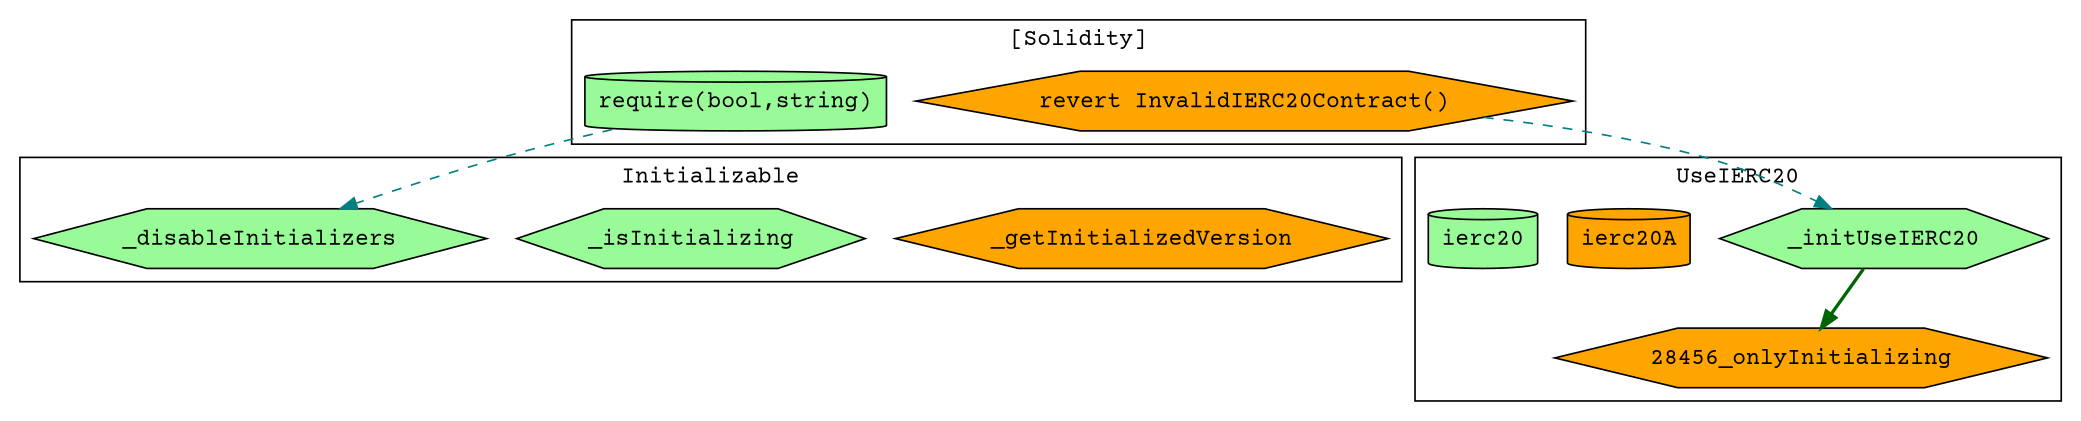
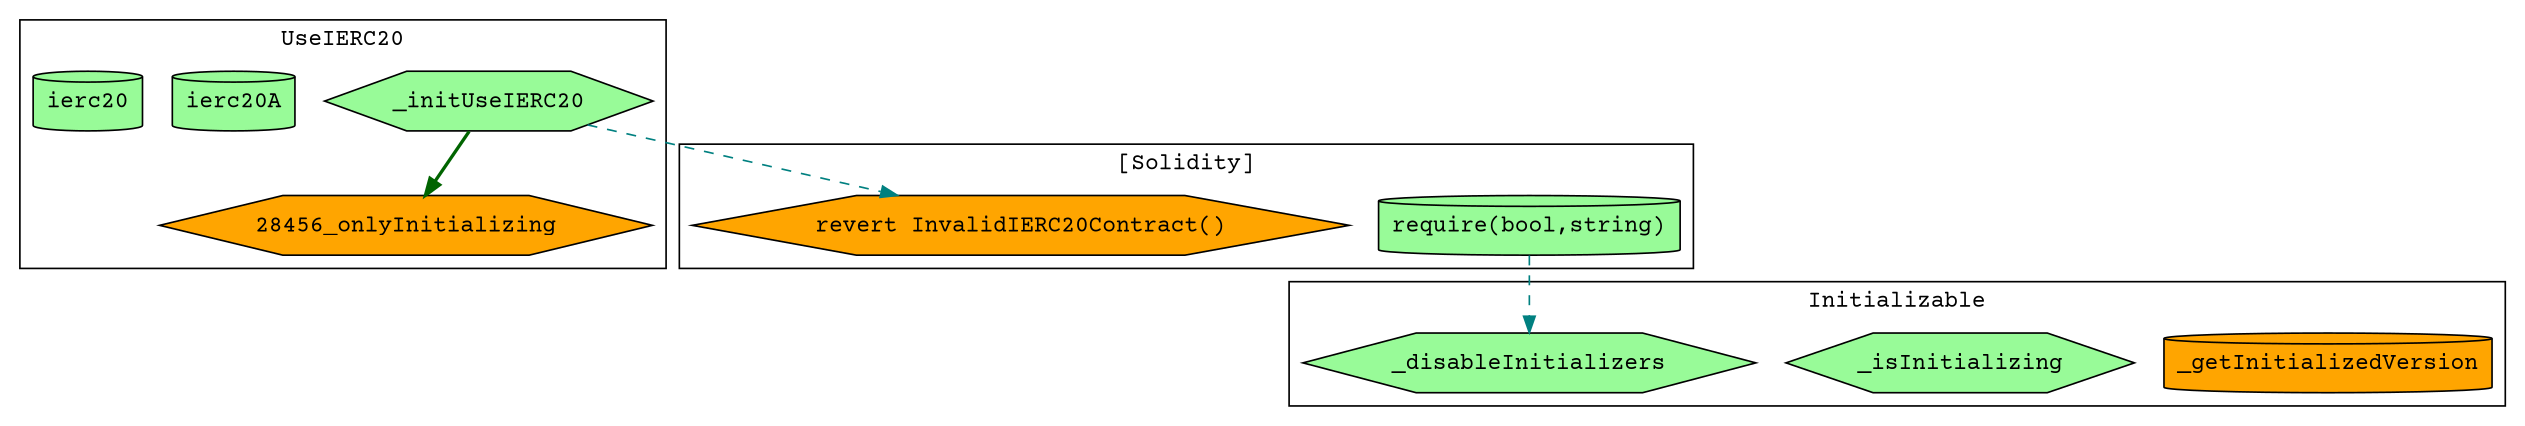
(1654, 145) -> (734, 158)
(1142, 239) -> (2328, 363)
(1629, 239) -> (234, 101)
